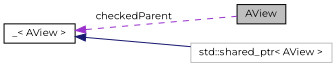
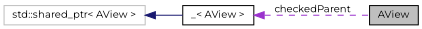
(138, 42) -> (169, 15)
